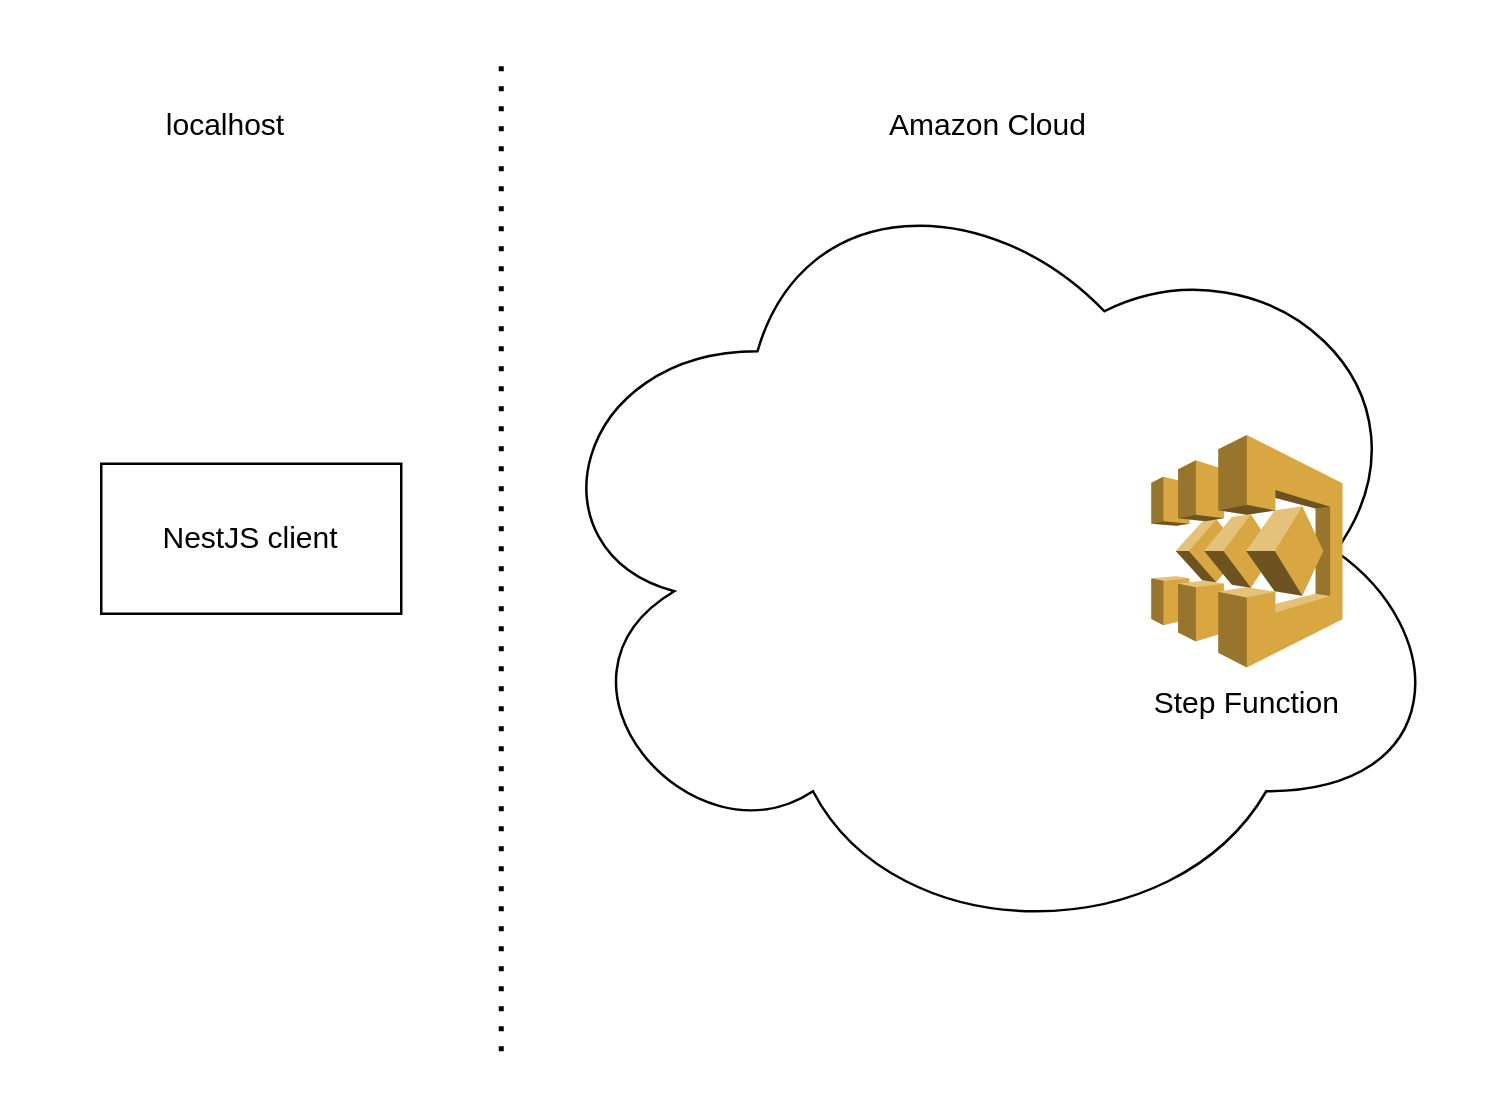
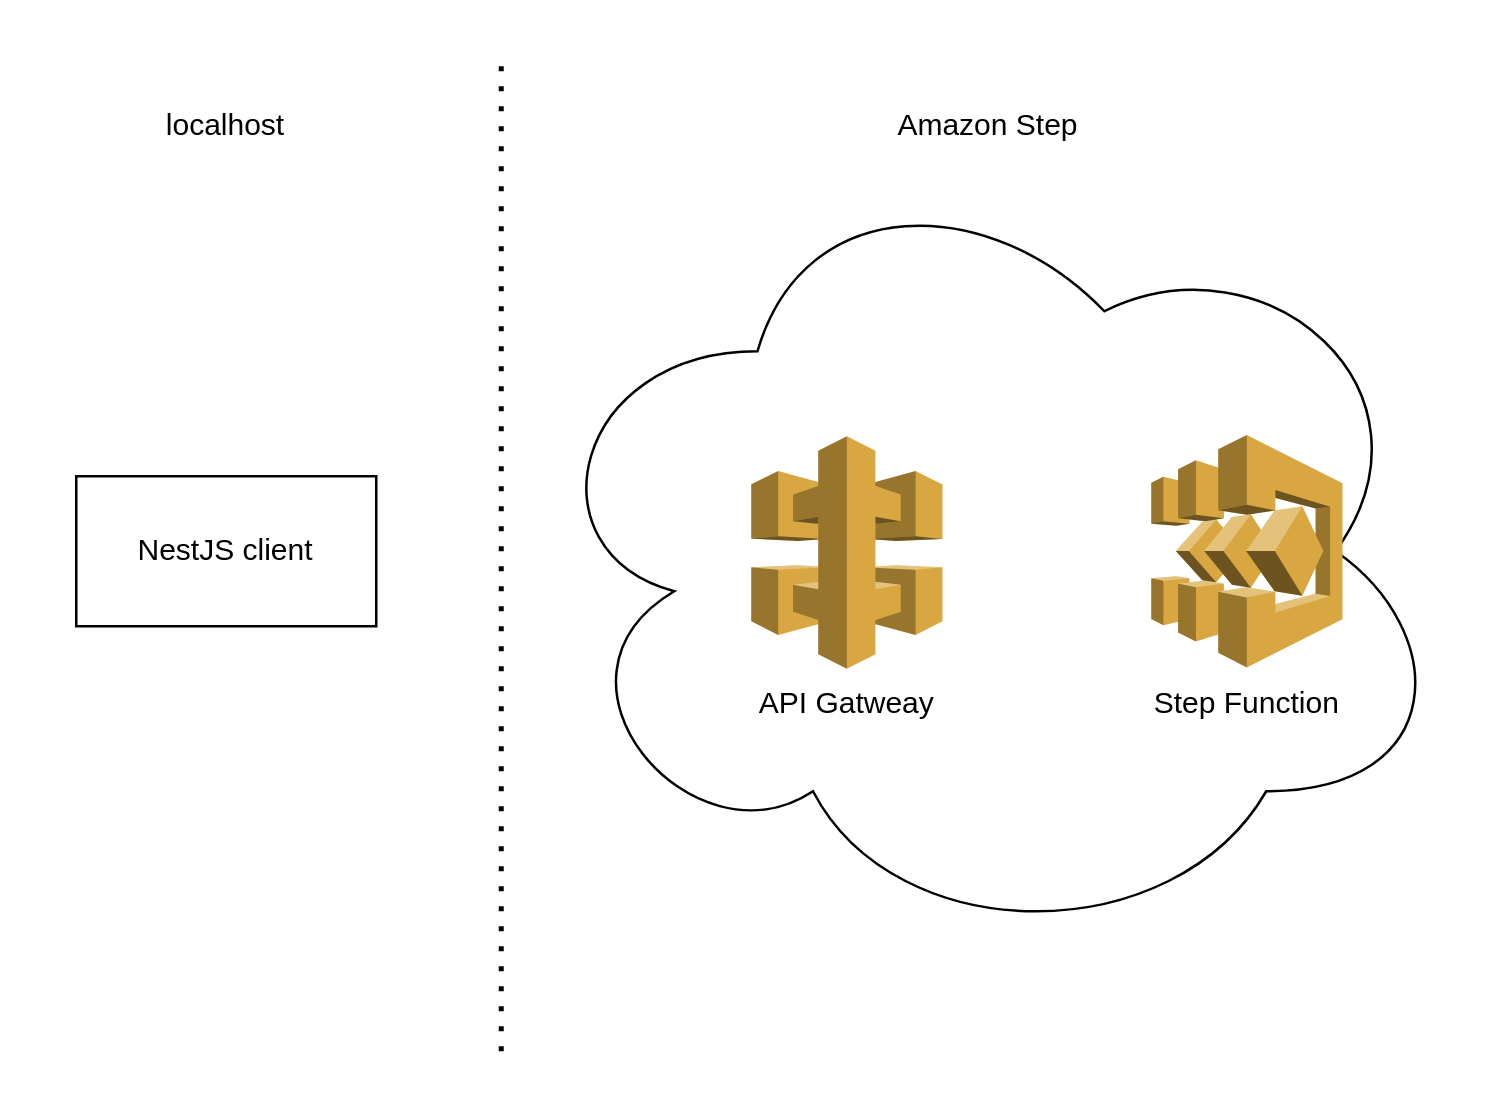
(989, 126) -> (989, 126)
(251, 539) -> (226, 551)
none -> (847, 553)
